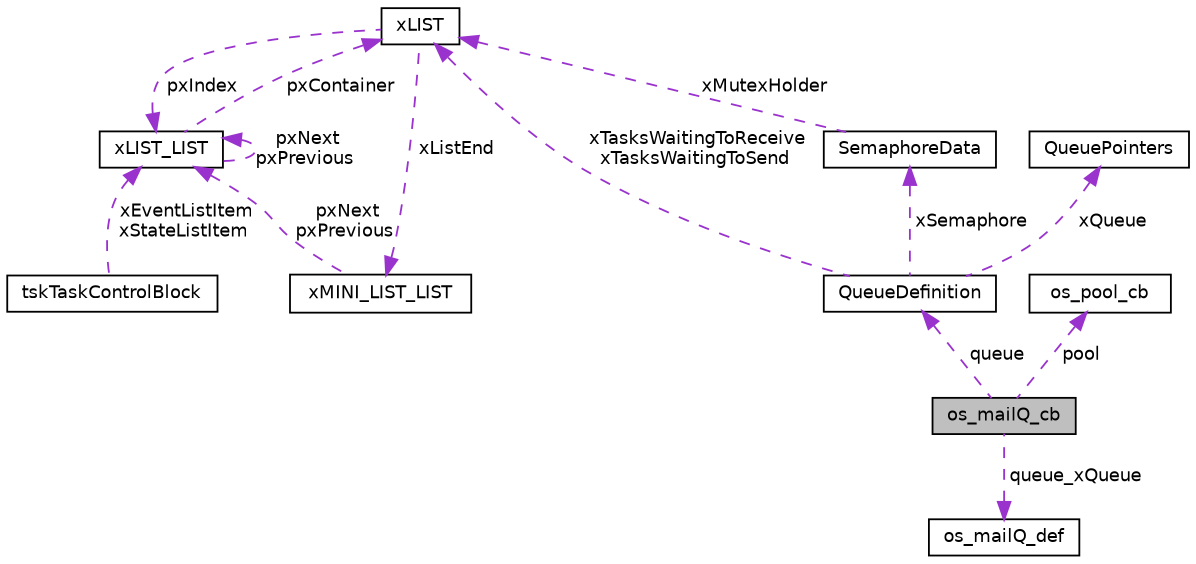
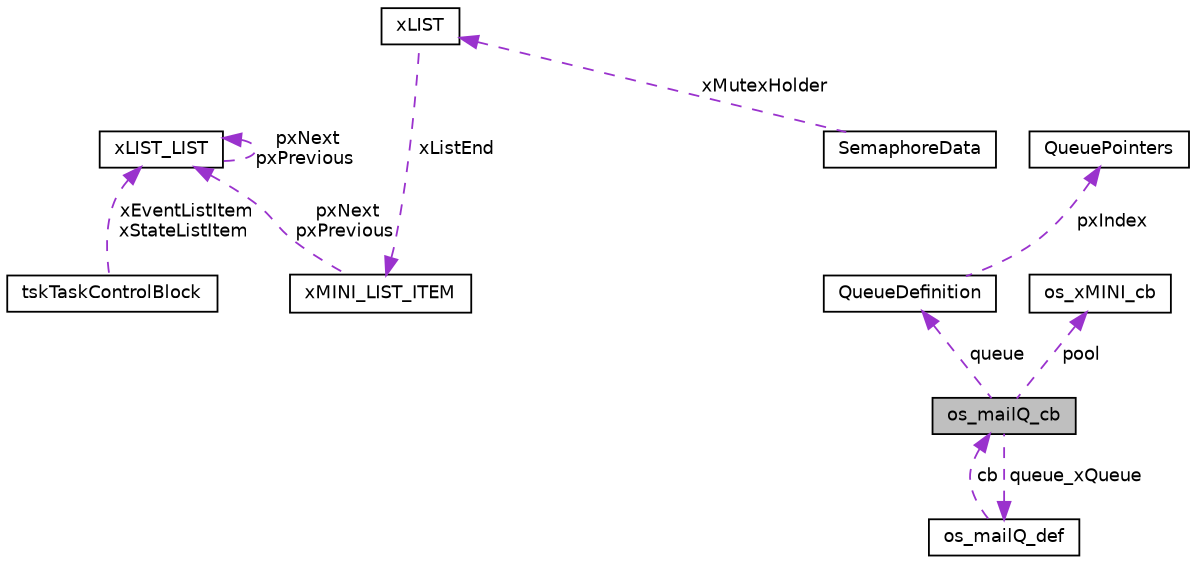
(249, 44) -> none
(271, 82) -> none
(633, 196) -> none
(1110, 222) -> (1110, 222)
(910, 231) -> none
(381, 294) -> (381, 294)
(1100, 294) -> (1100, 294)
none -> (971, 486)
